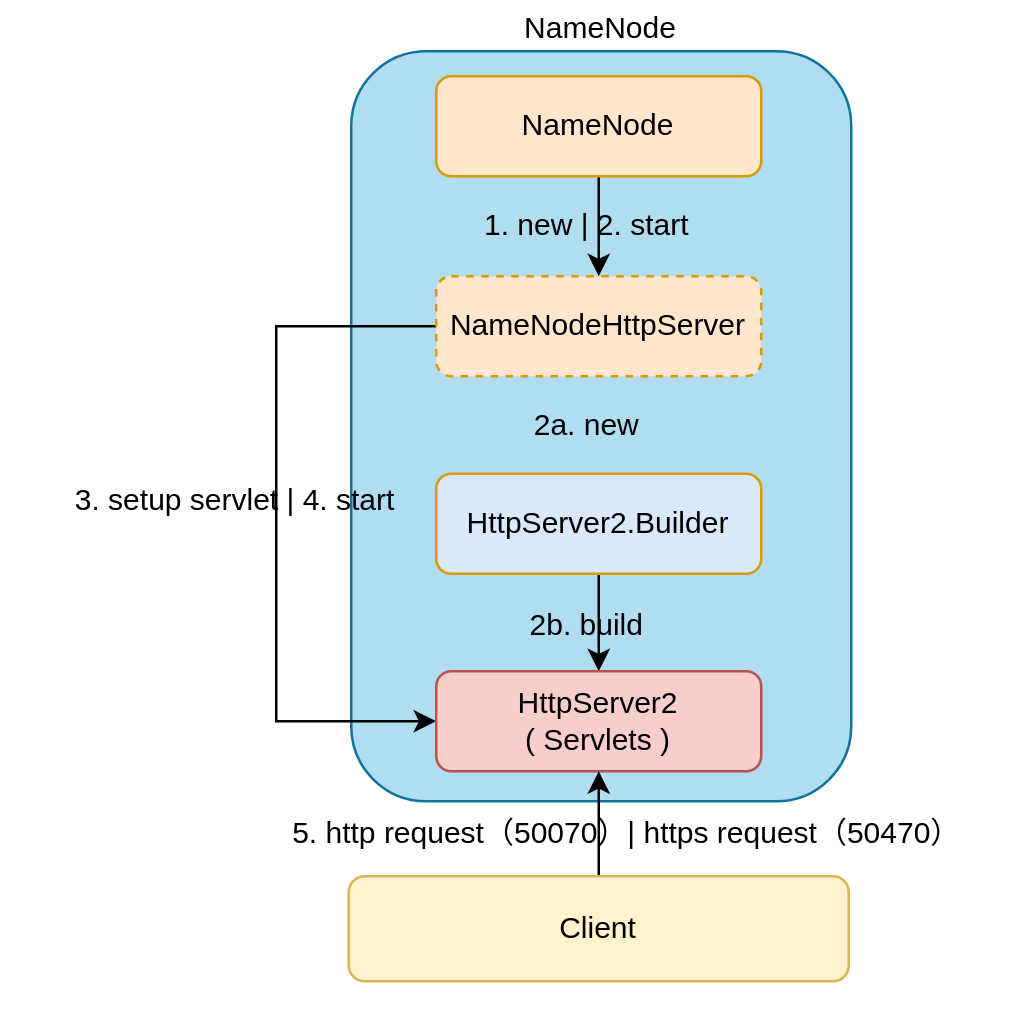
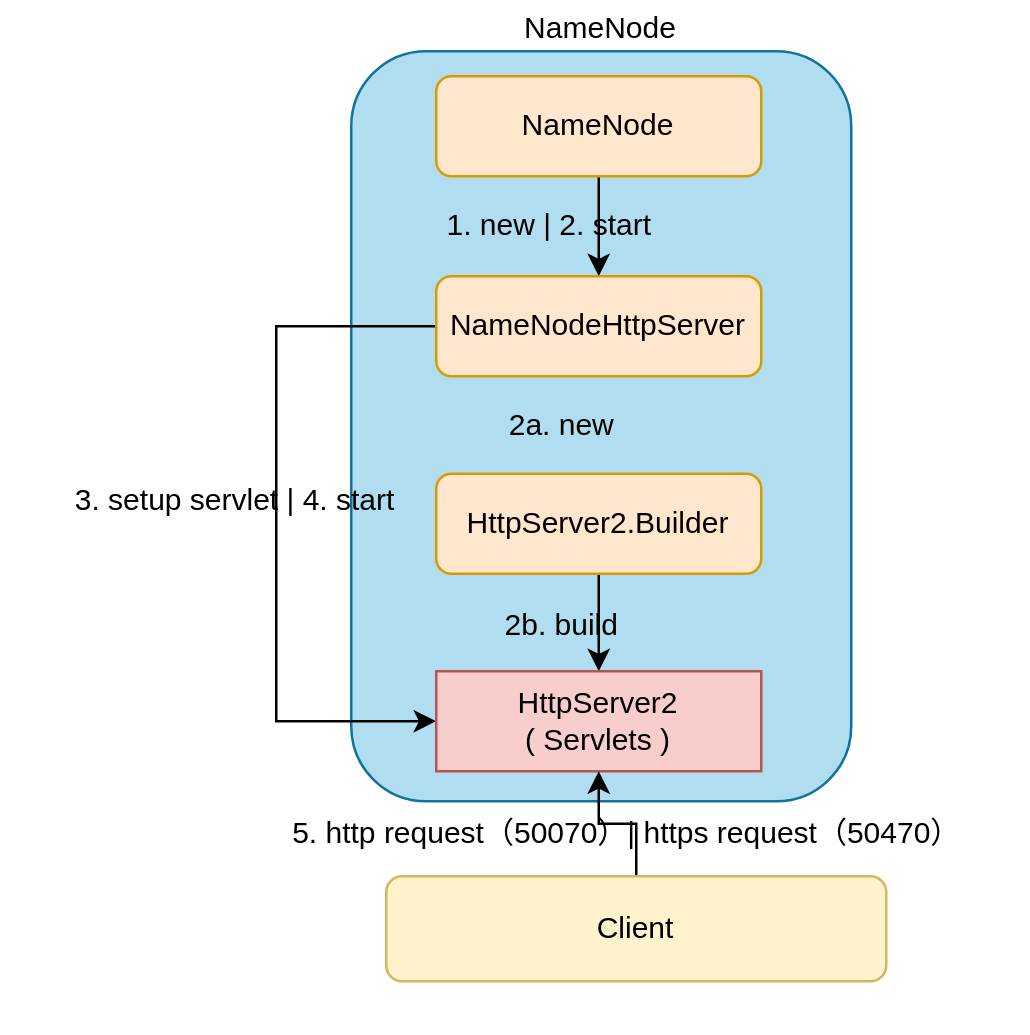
(586, 226) -> (549, 226)
(599, 326) -> (599, 326)
(586, 426) -> (561, 426)
(599, 524) -> (599, 524)
(586, 626) -> (561, 626)
(599, 721) -> (599, 721)
(599, 929) -> (636, 929)
